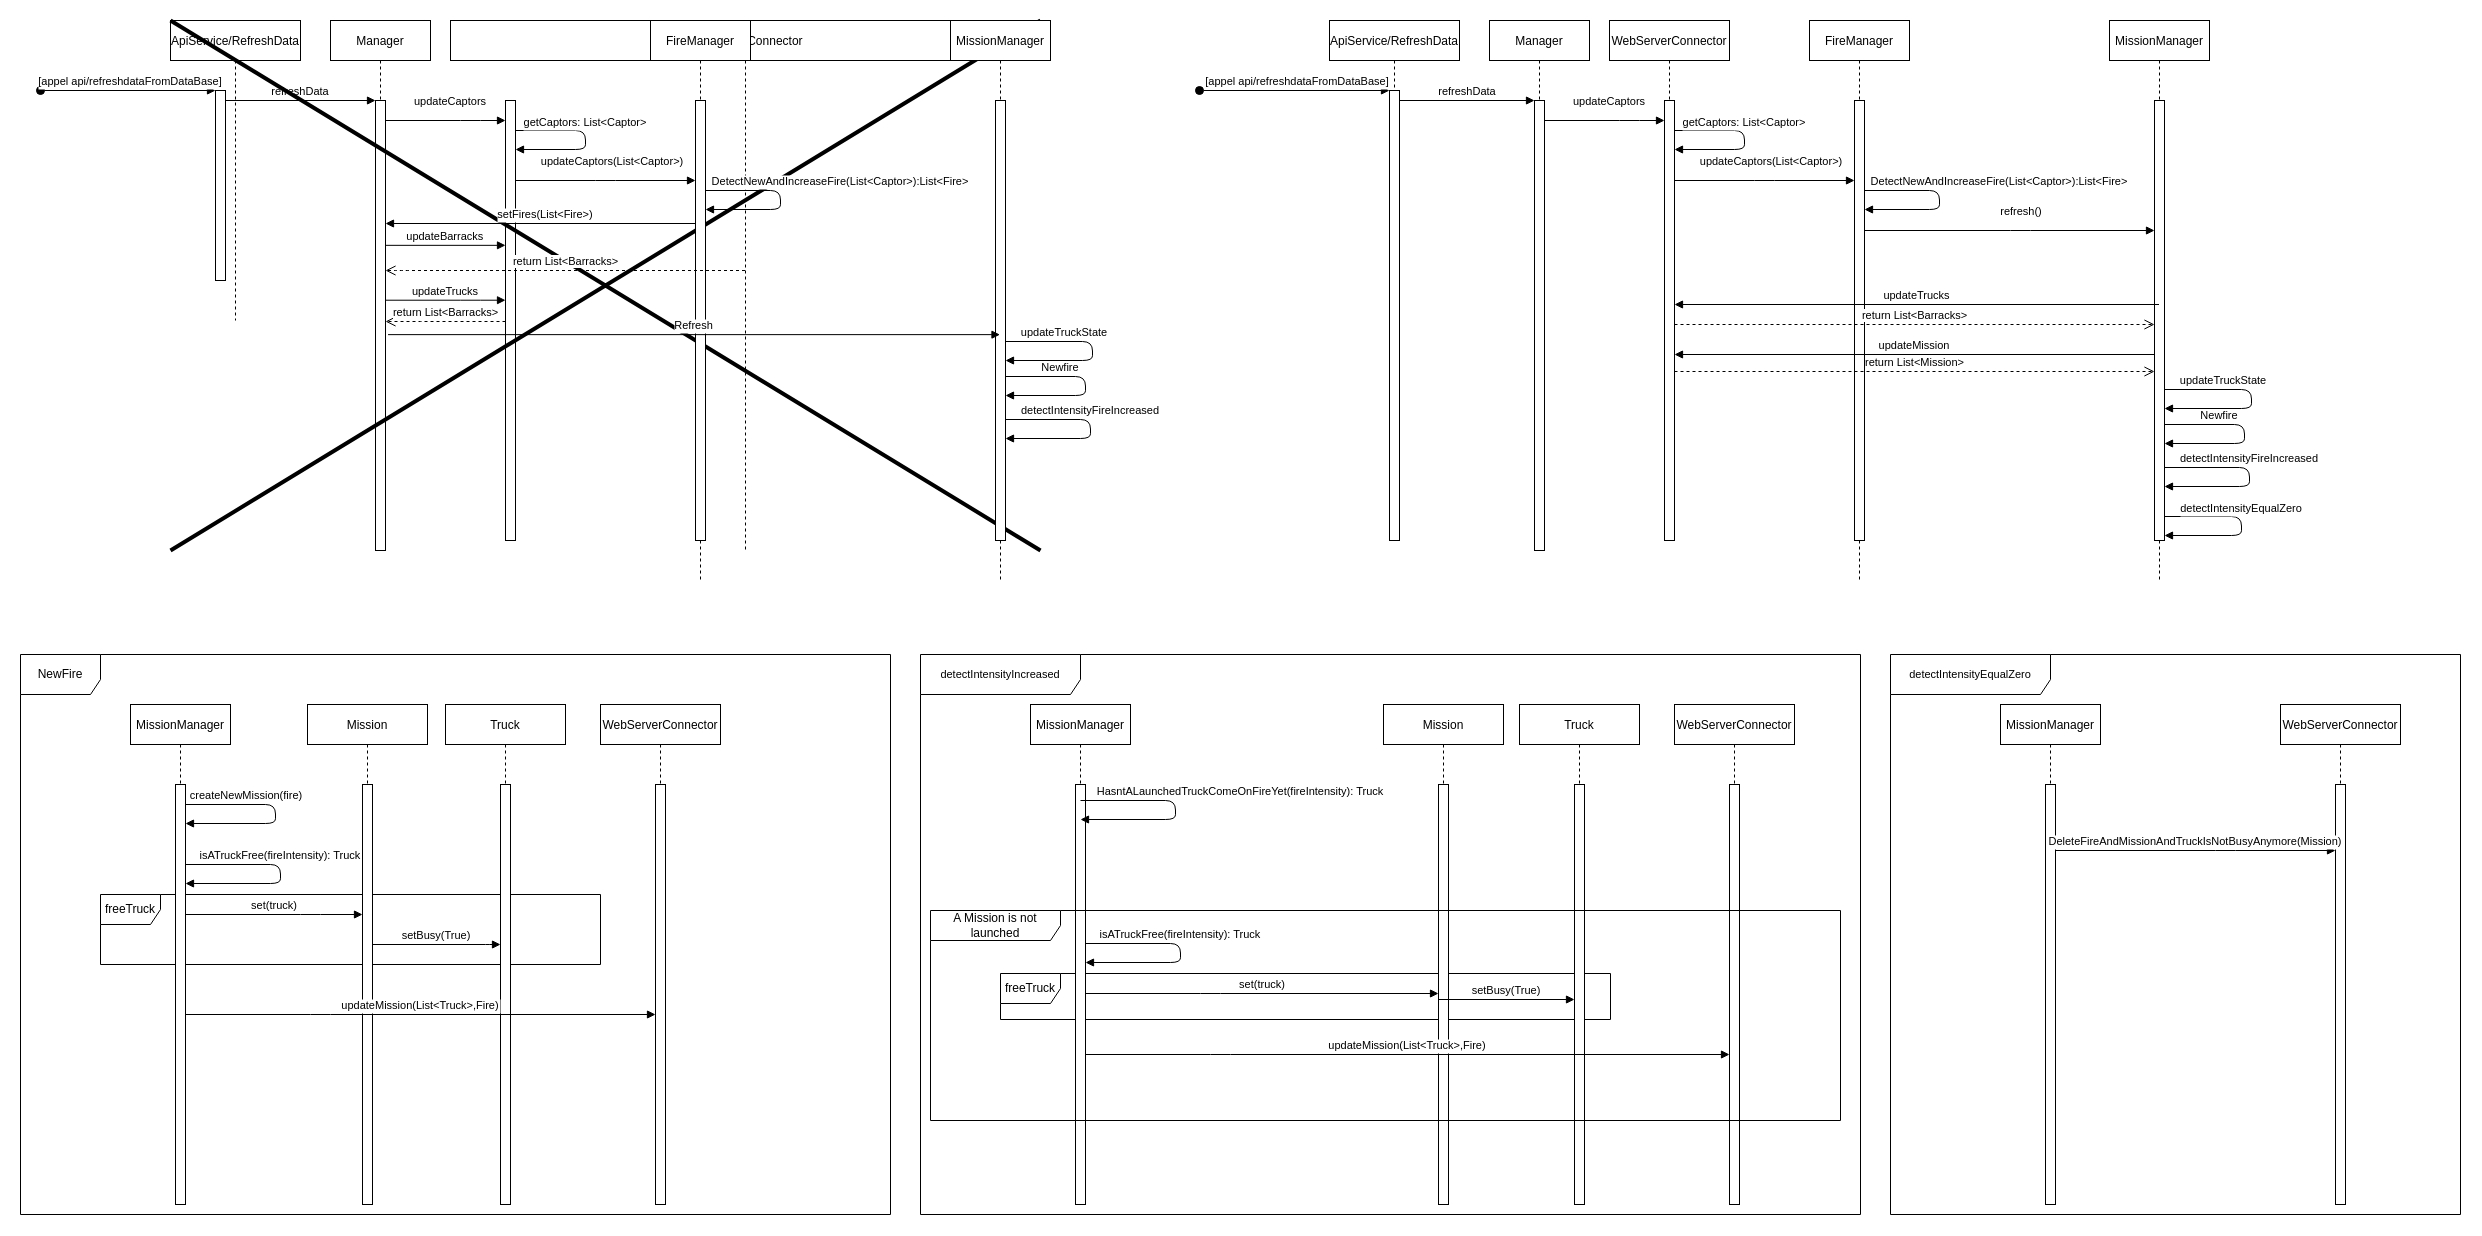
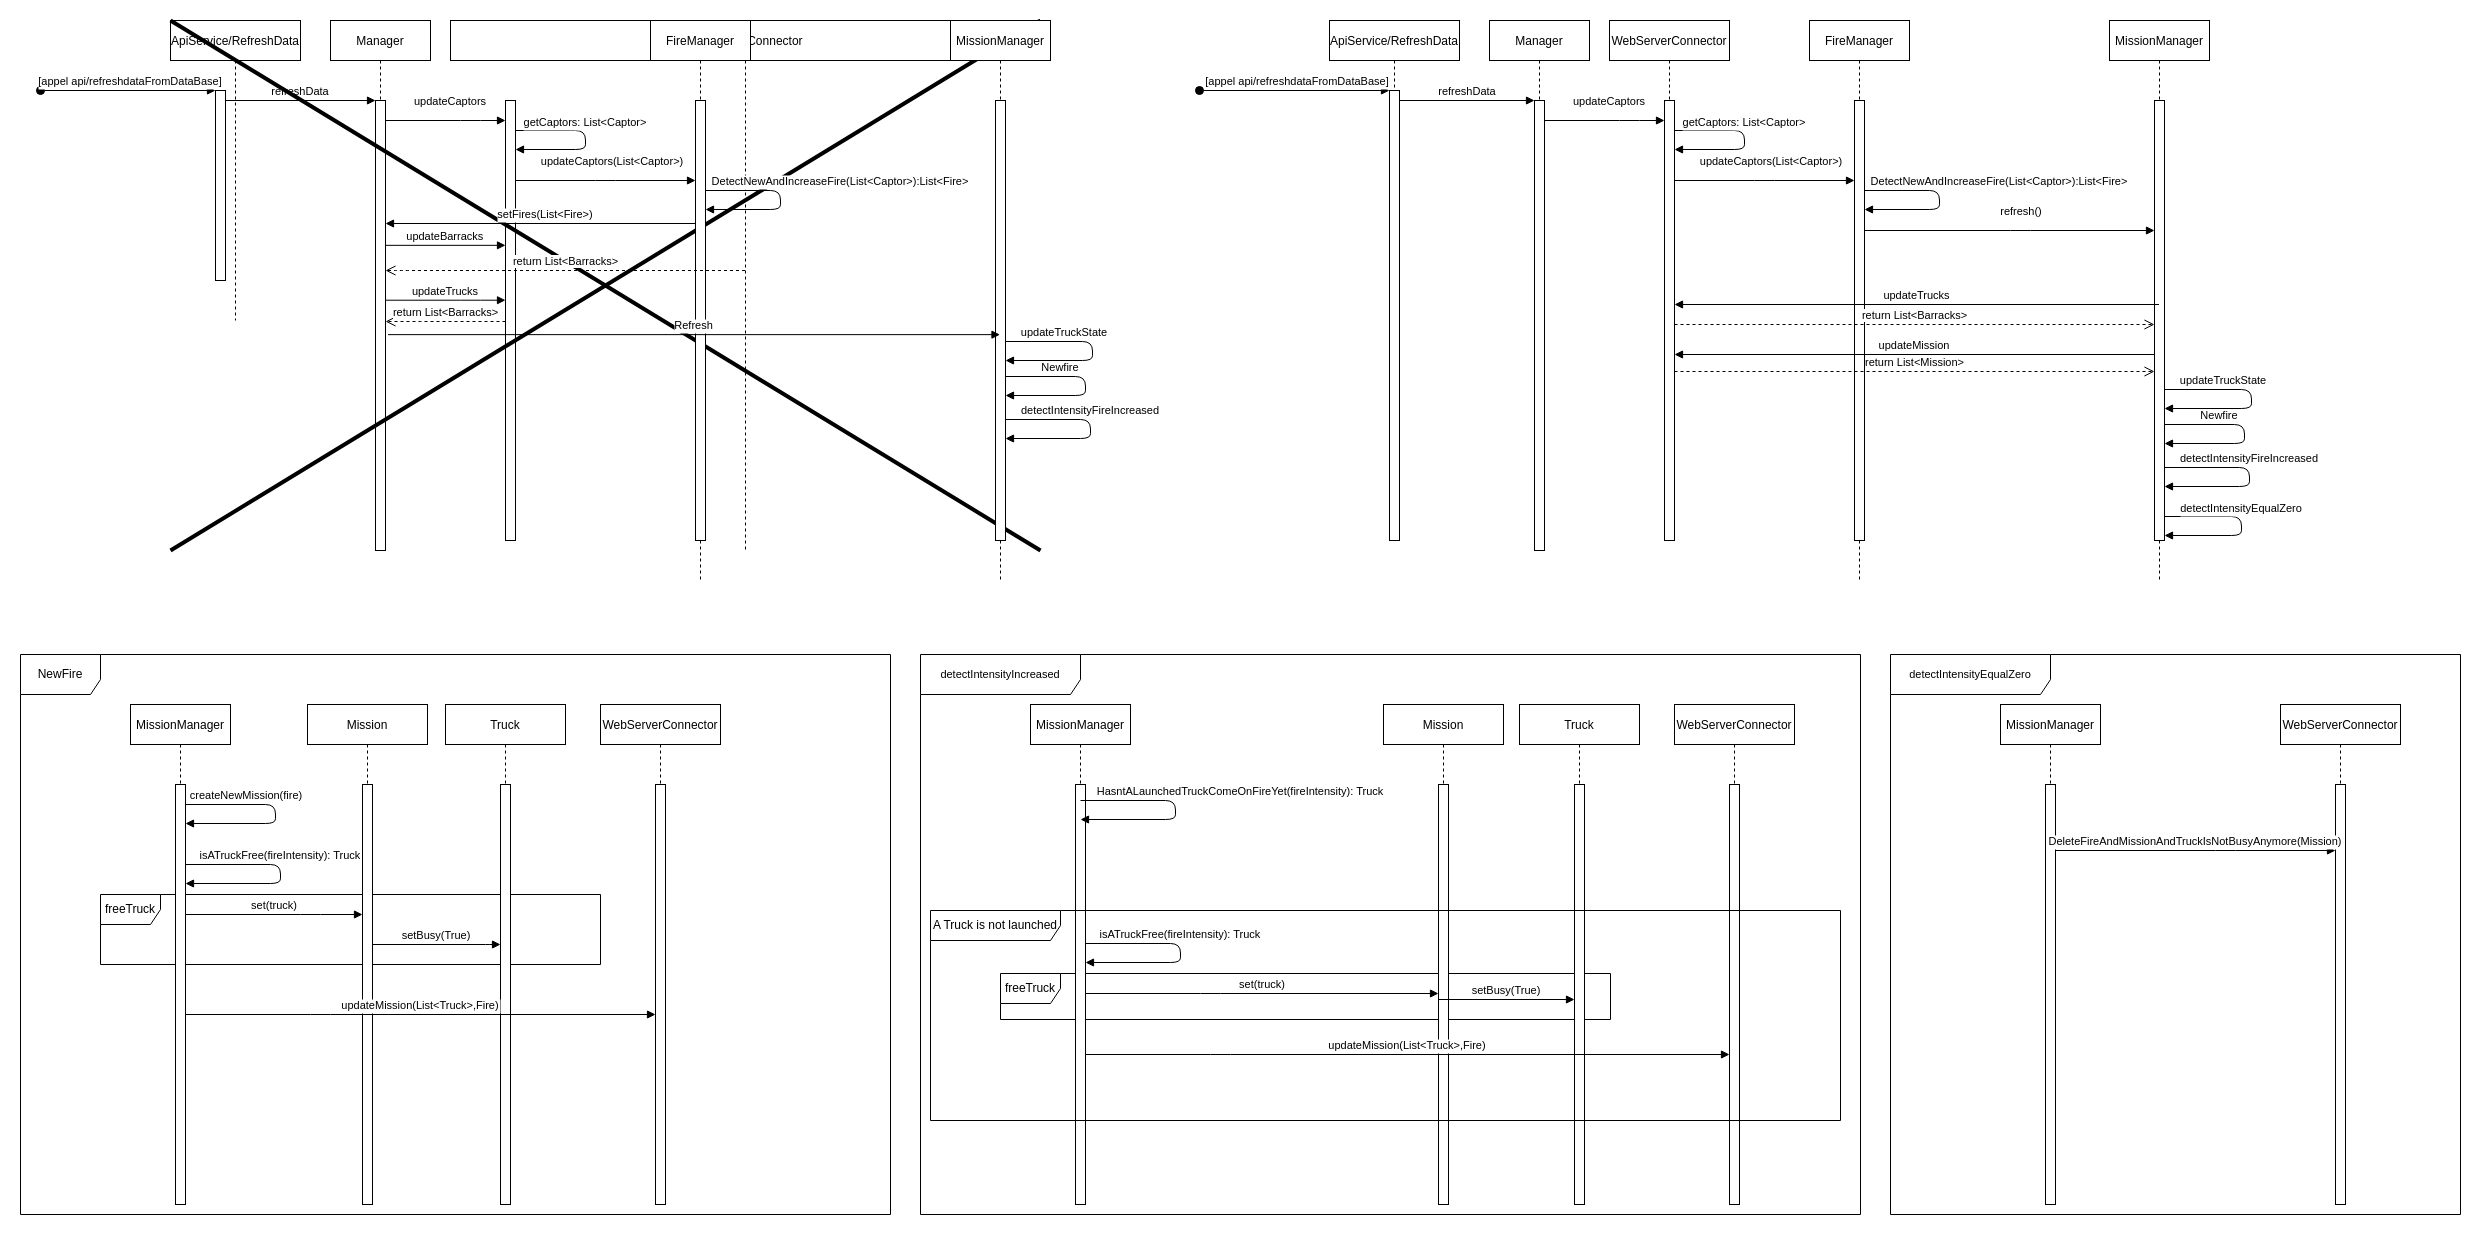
(996, 926) -> (996, 926)
